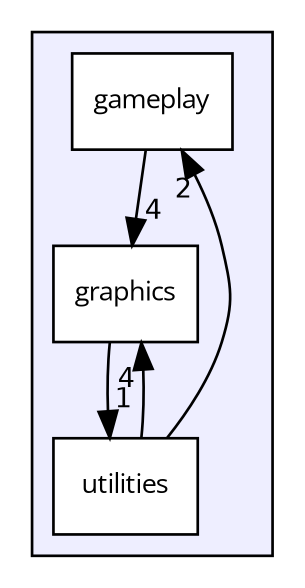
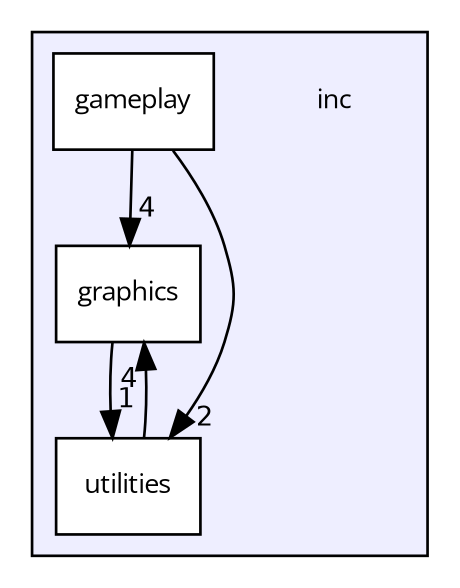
none -> (334, 102)
(229, 311) -> (233, 281)
